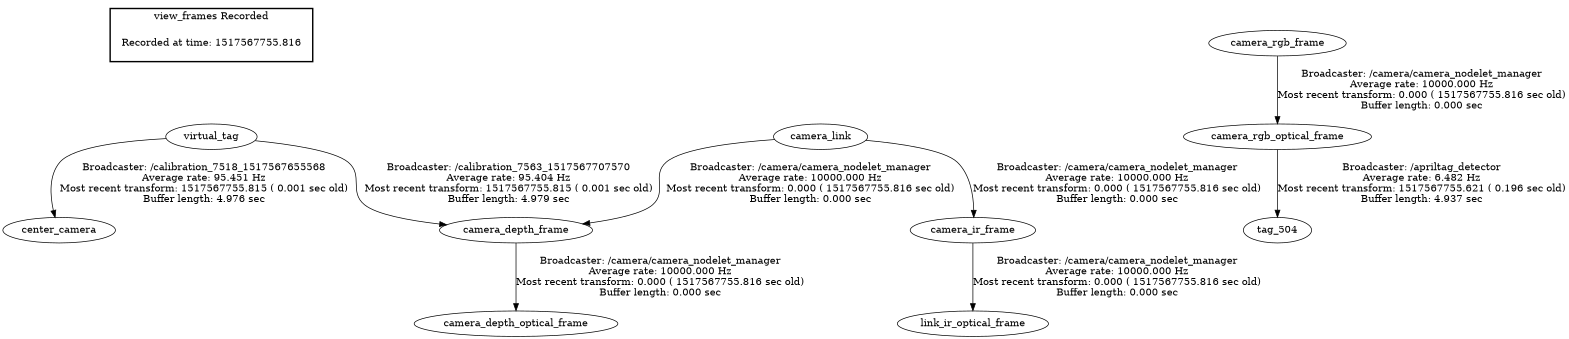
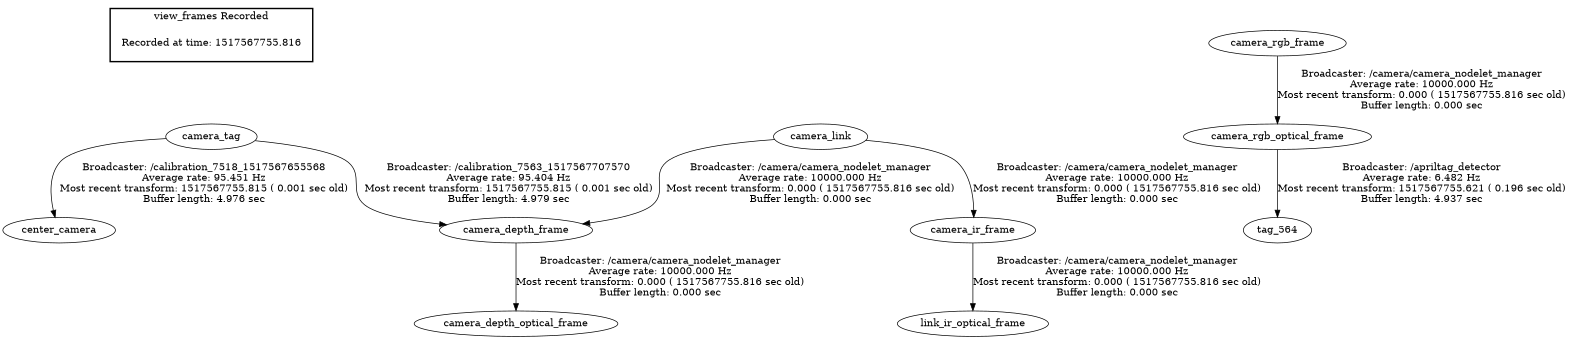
(211, 137) -> (211, 137)
(1277, 230) -> (1277, 230)
